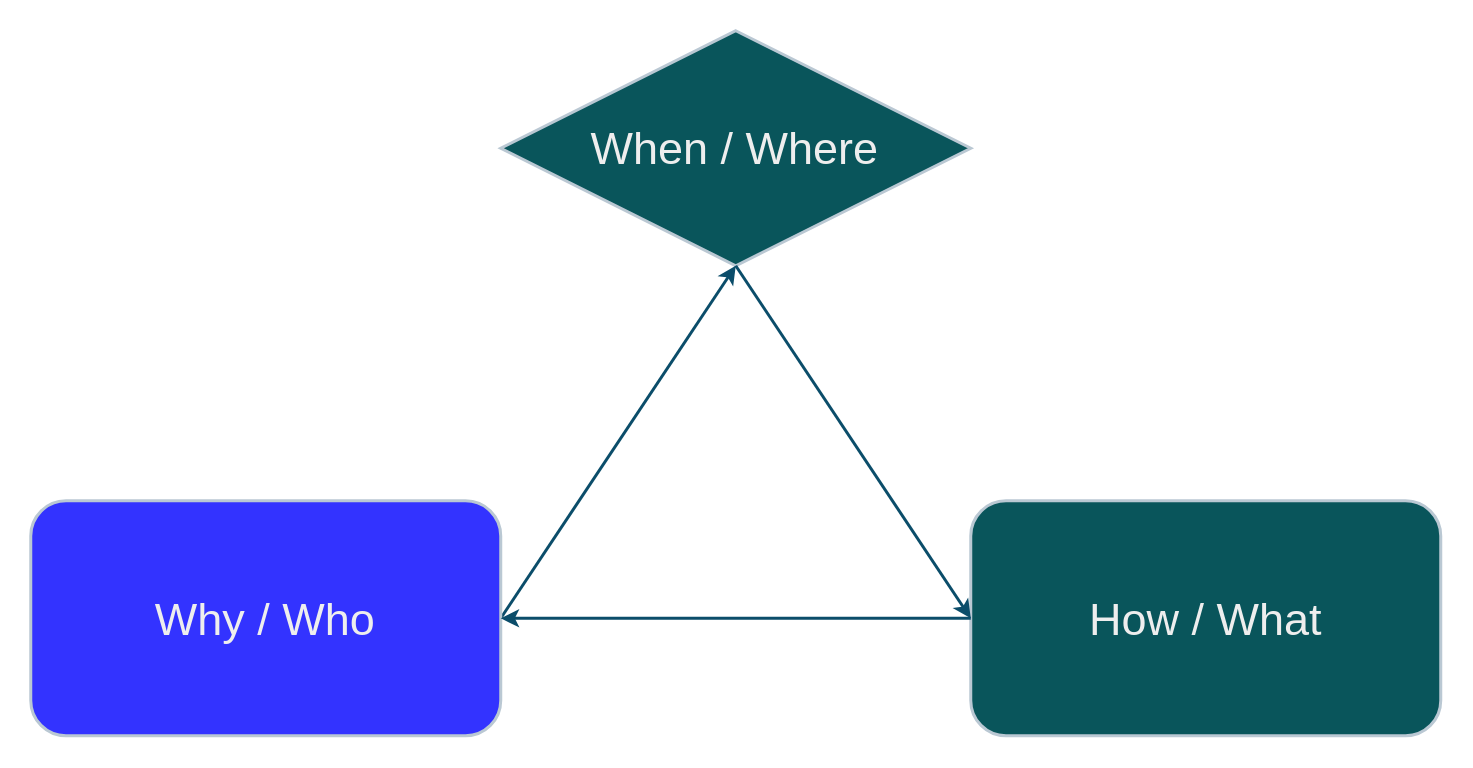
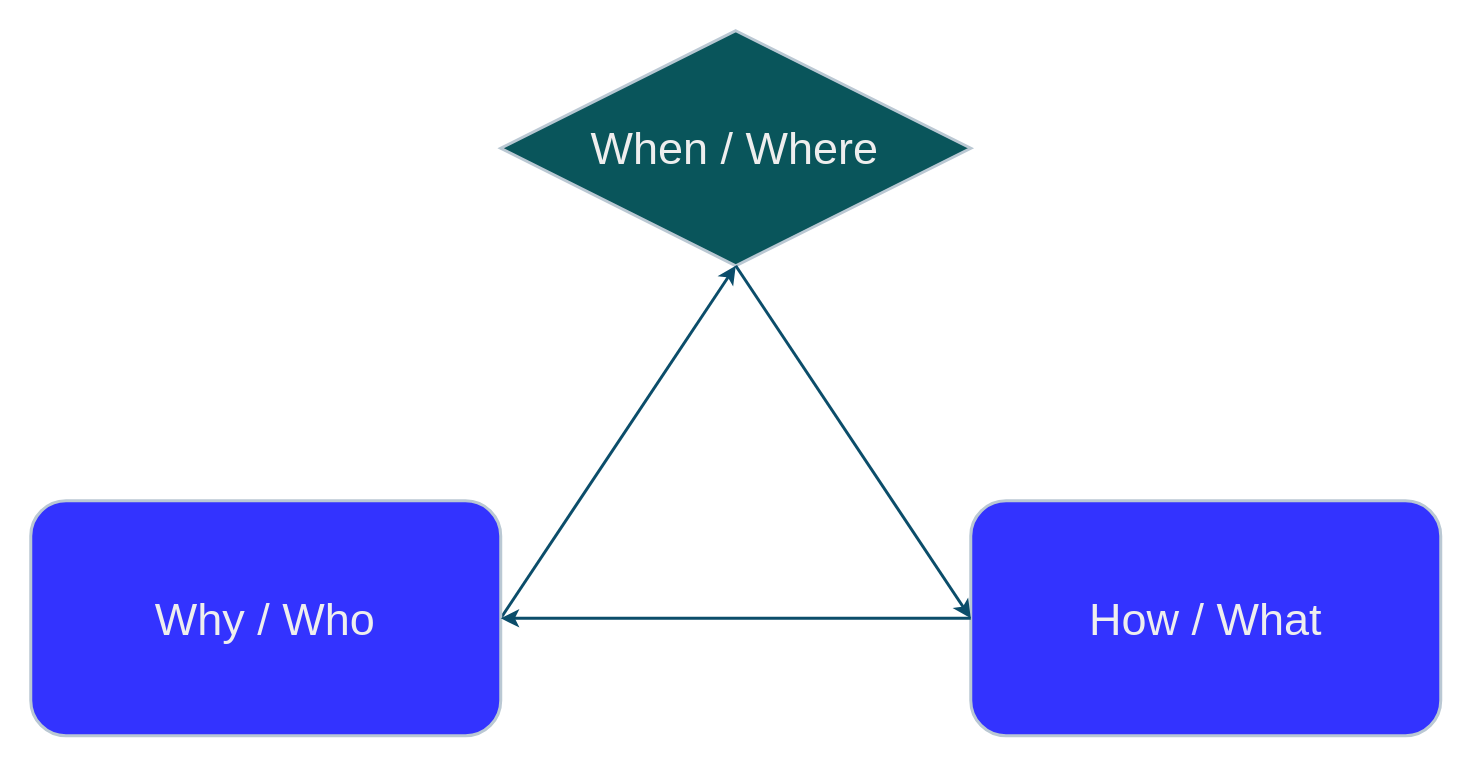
(1206, 618) -> (1206, 618)
